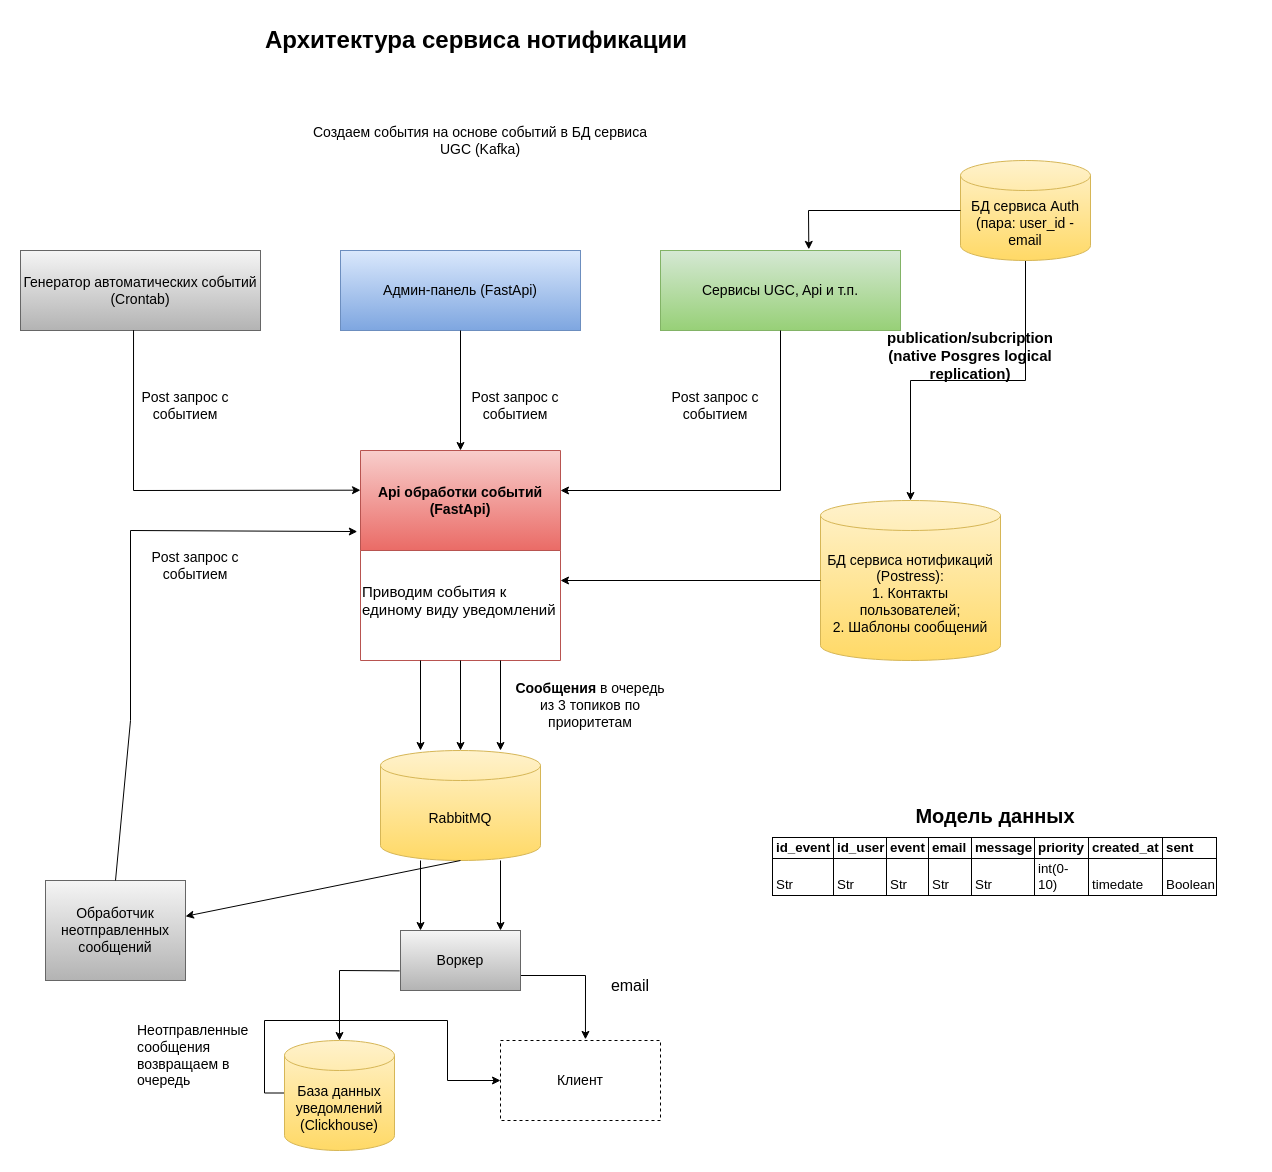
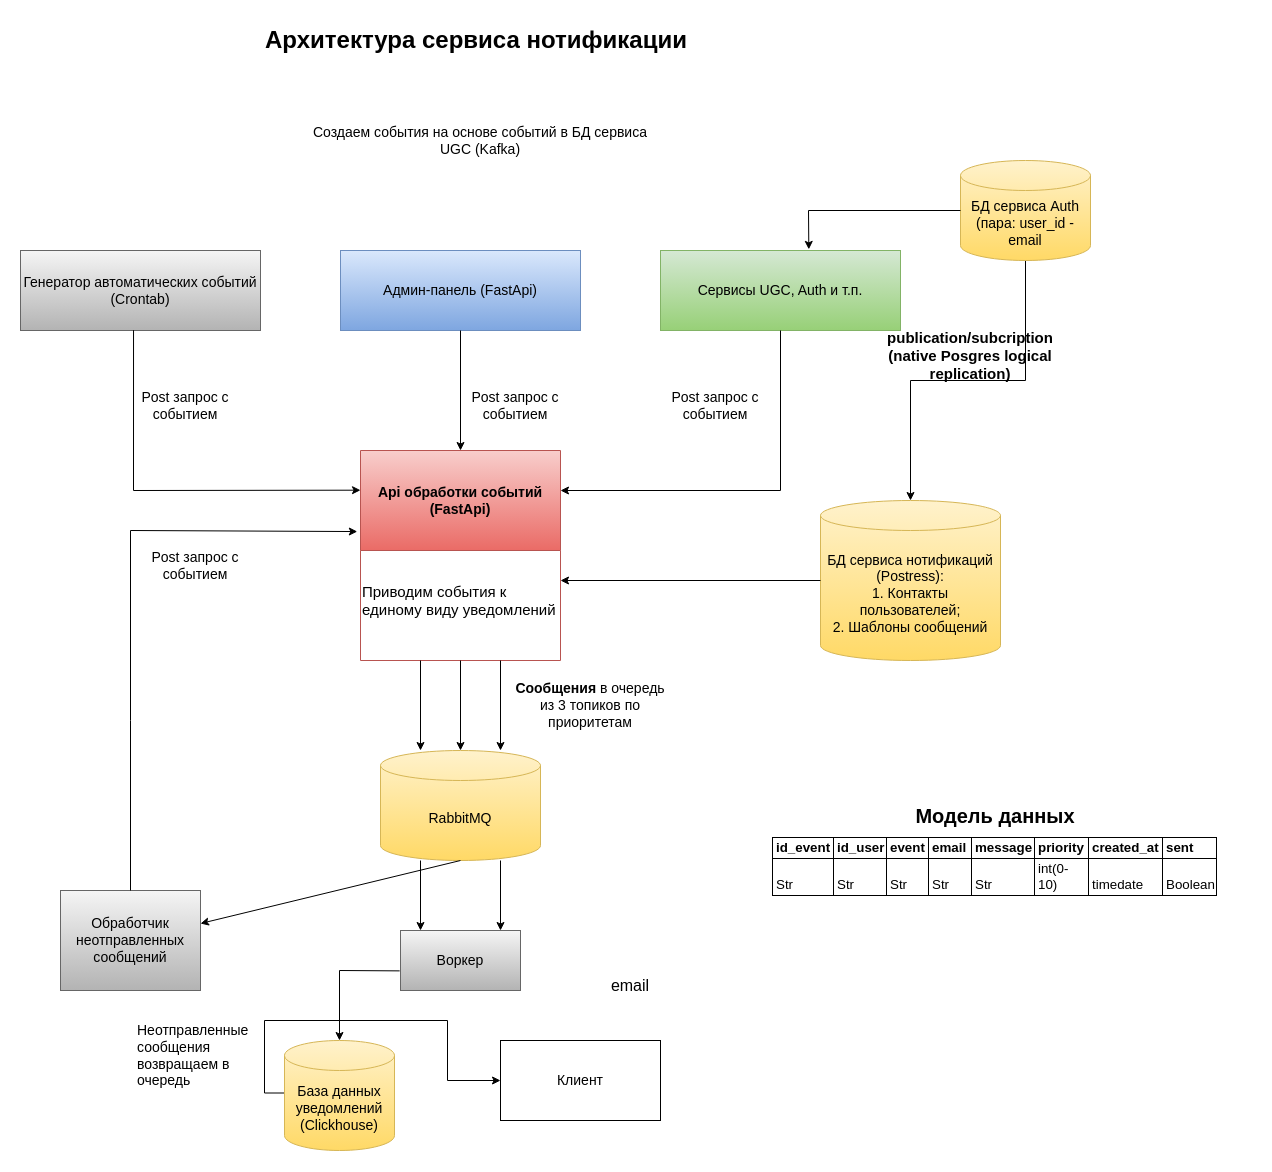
(781, 291) -> (781, 291)
(116, 931) -> (131, 941)
(582, 976) -> none
(581, 1081) -> (581, 1081)
